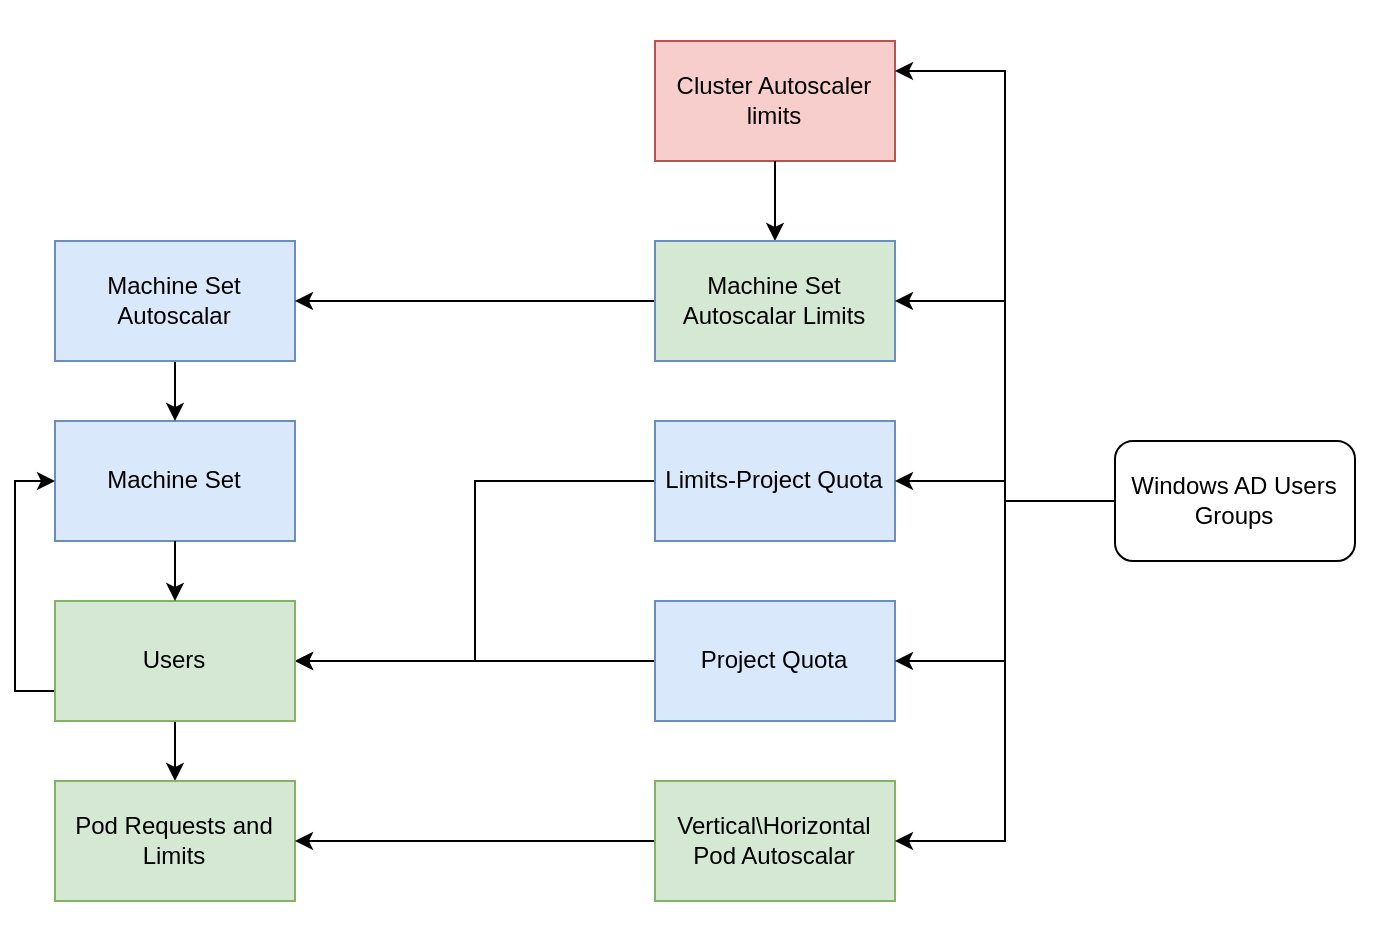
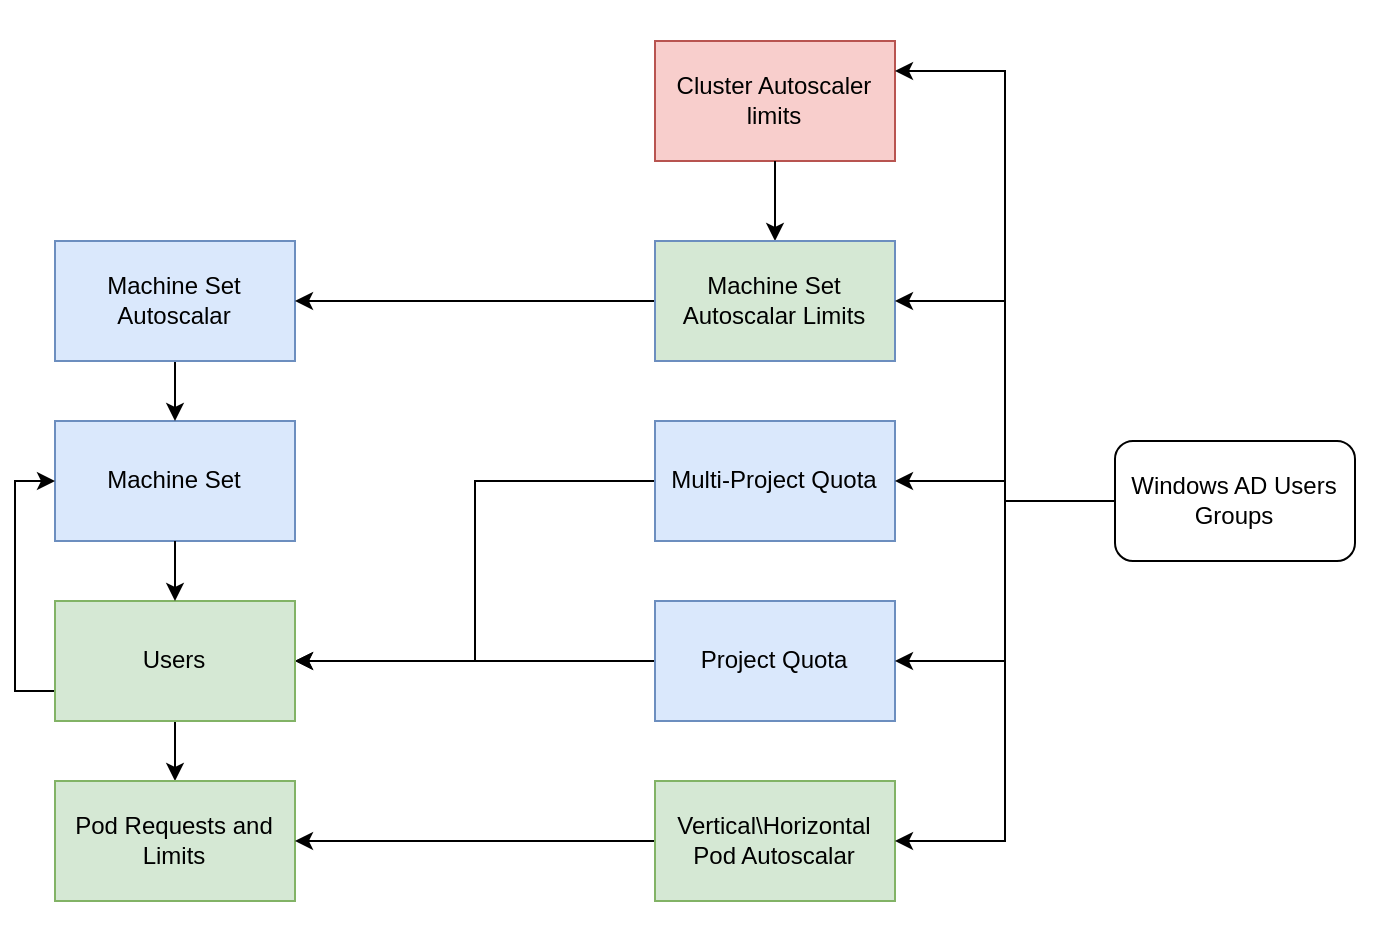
(775, 481) -> (775, 481)
